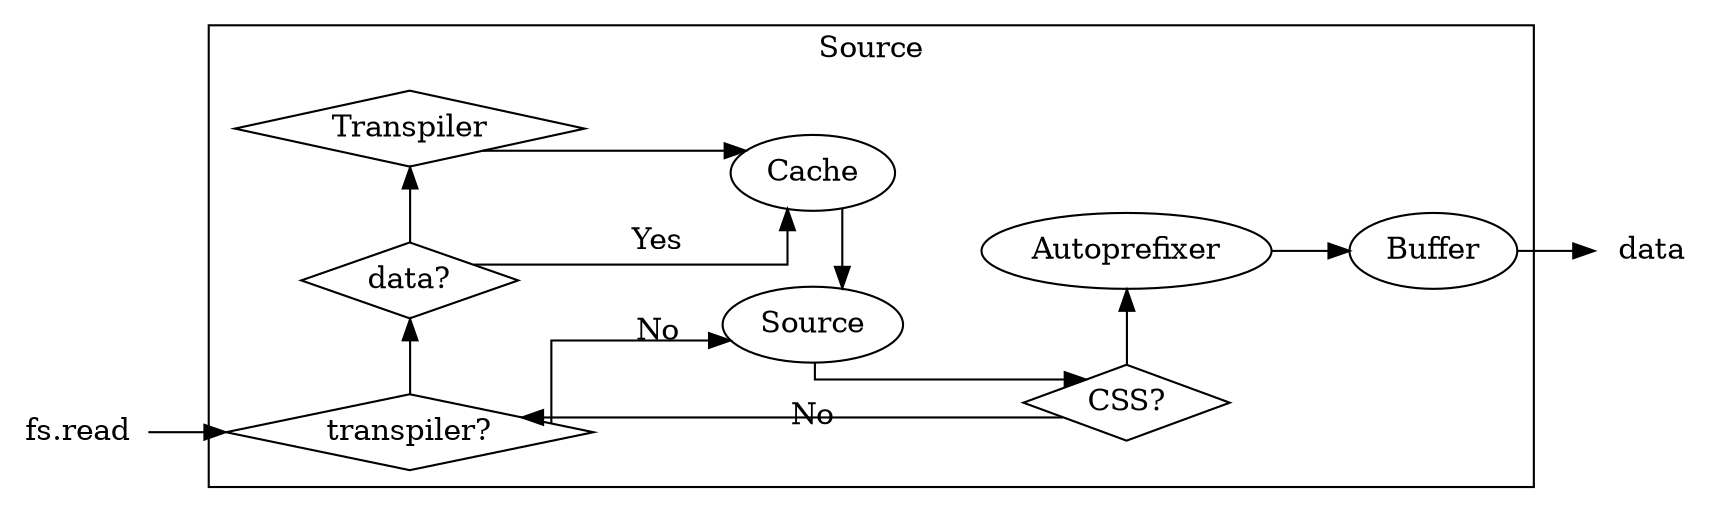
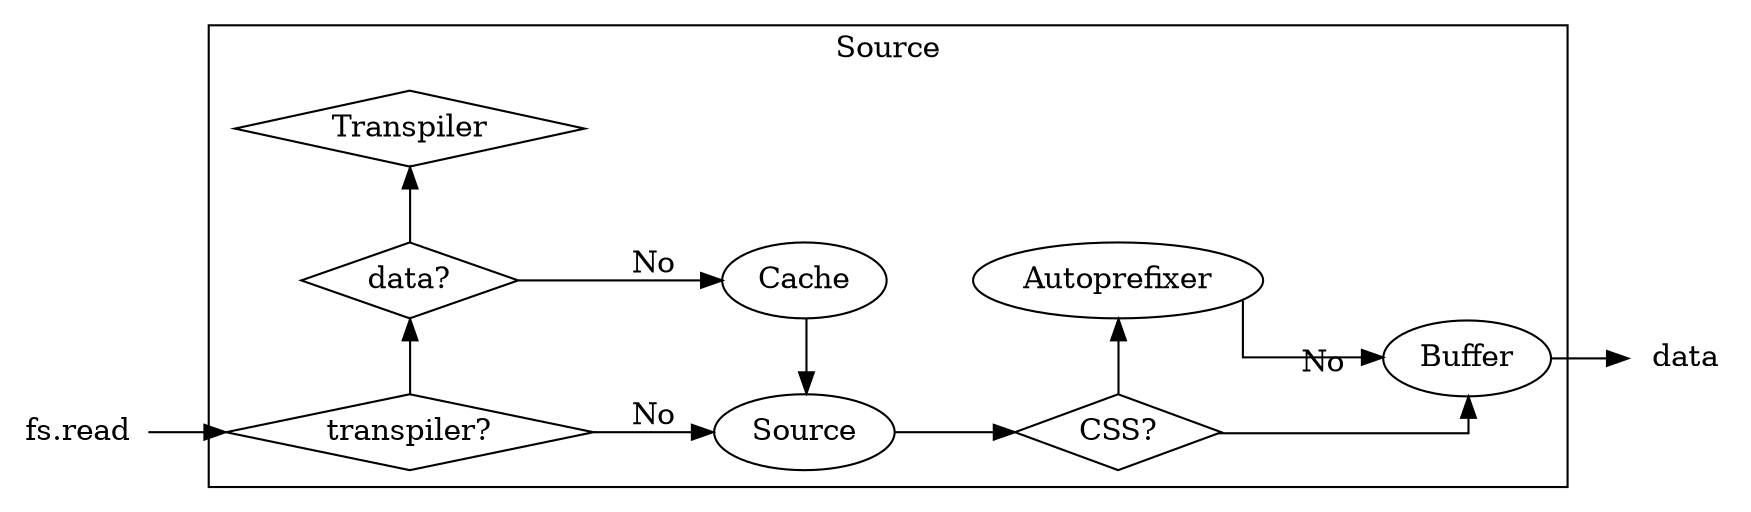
(604, 151) -> none
(658, 241) -> (654, 265)
(803, 417) -> (1351, 433)
